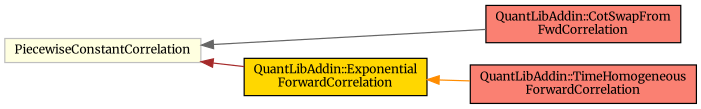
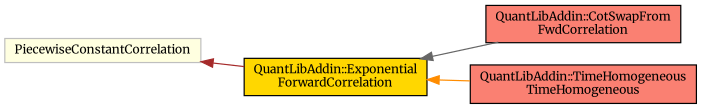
(350, 37) -> (465, 49)
(583, 84) -> (583, 84)
